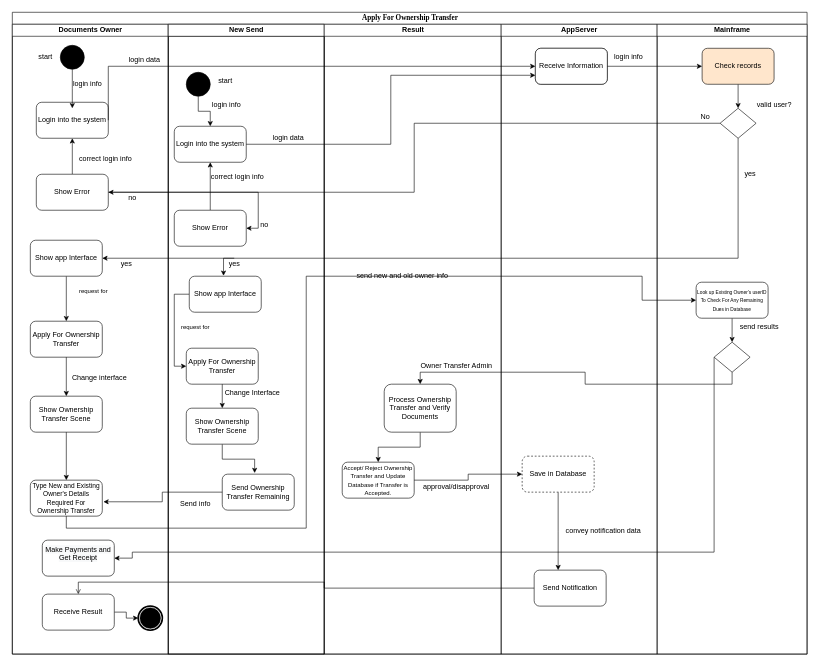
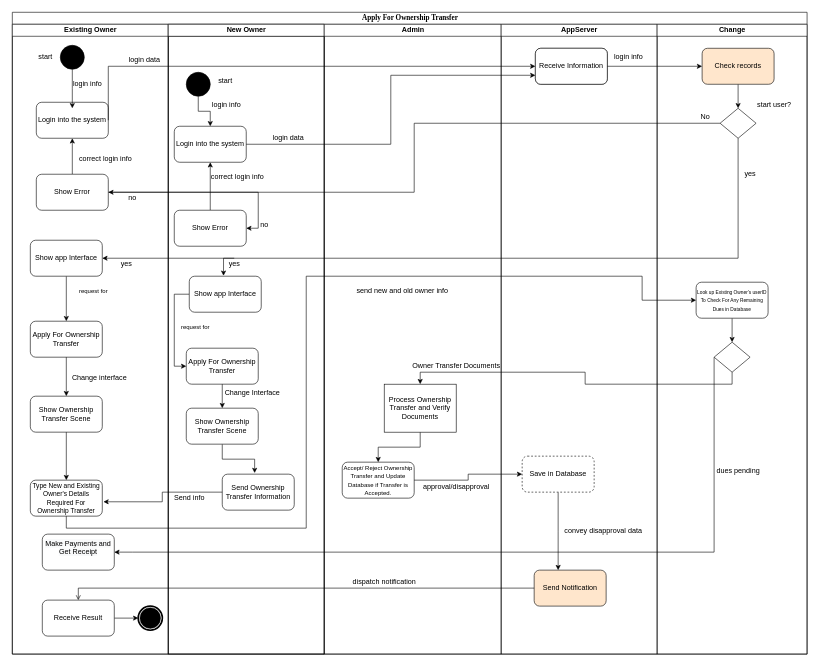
(91, 30) -> (91, 30)
(247, 30) -> (247, 30)
(413, 30) -> (413, 30)
(733, 30) -> (733, 30)
(775, 105) -> (775, 105)
(402, 276) -> (402, 291)
(759, 327) -> none
(457, 366) -> (457, 366)
(420, 408) -> (420, 408)
none -> (738, 471)
(258, 492) -> (258, 492)
(195, 504) -> (189, 498)
(604, 531) -> (604, 531)
(78, 558) -> (78, 552)
none -> (384, 582)
(570, 588) -> (570, 588)
(78, 612) -> (78, 618)
